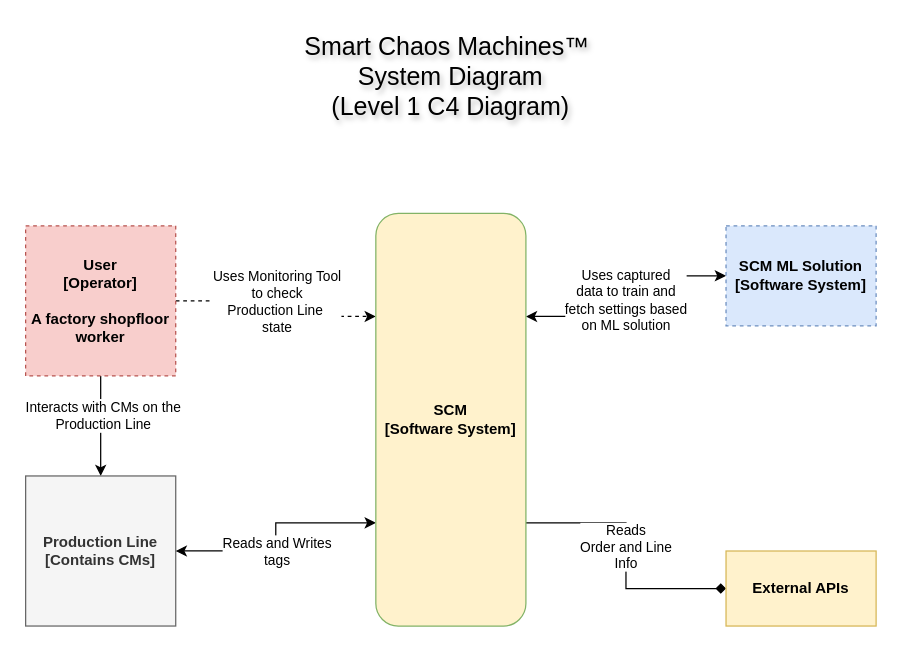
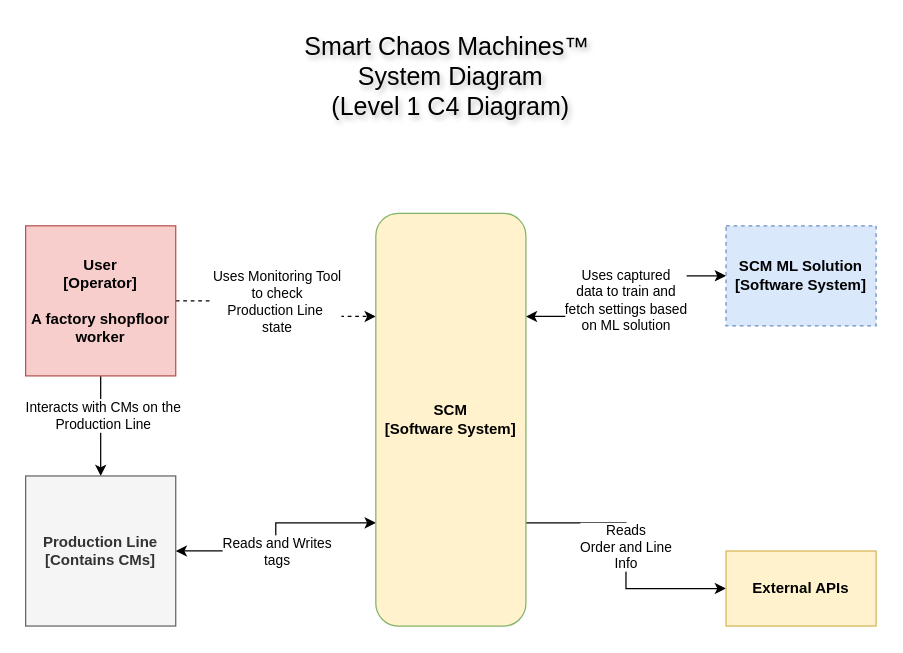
(101, 301) -> (101, 301)
(715, 588) -> (716, 588)
